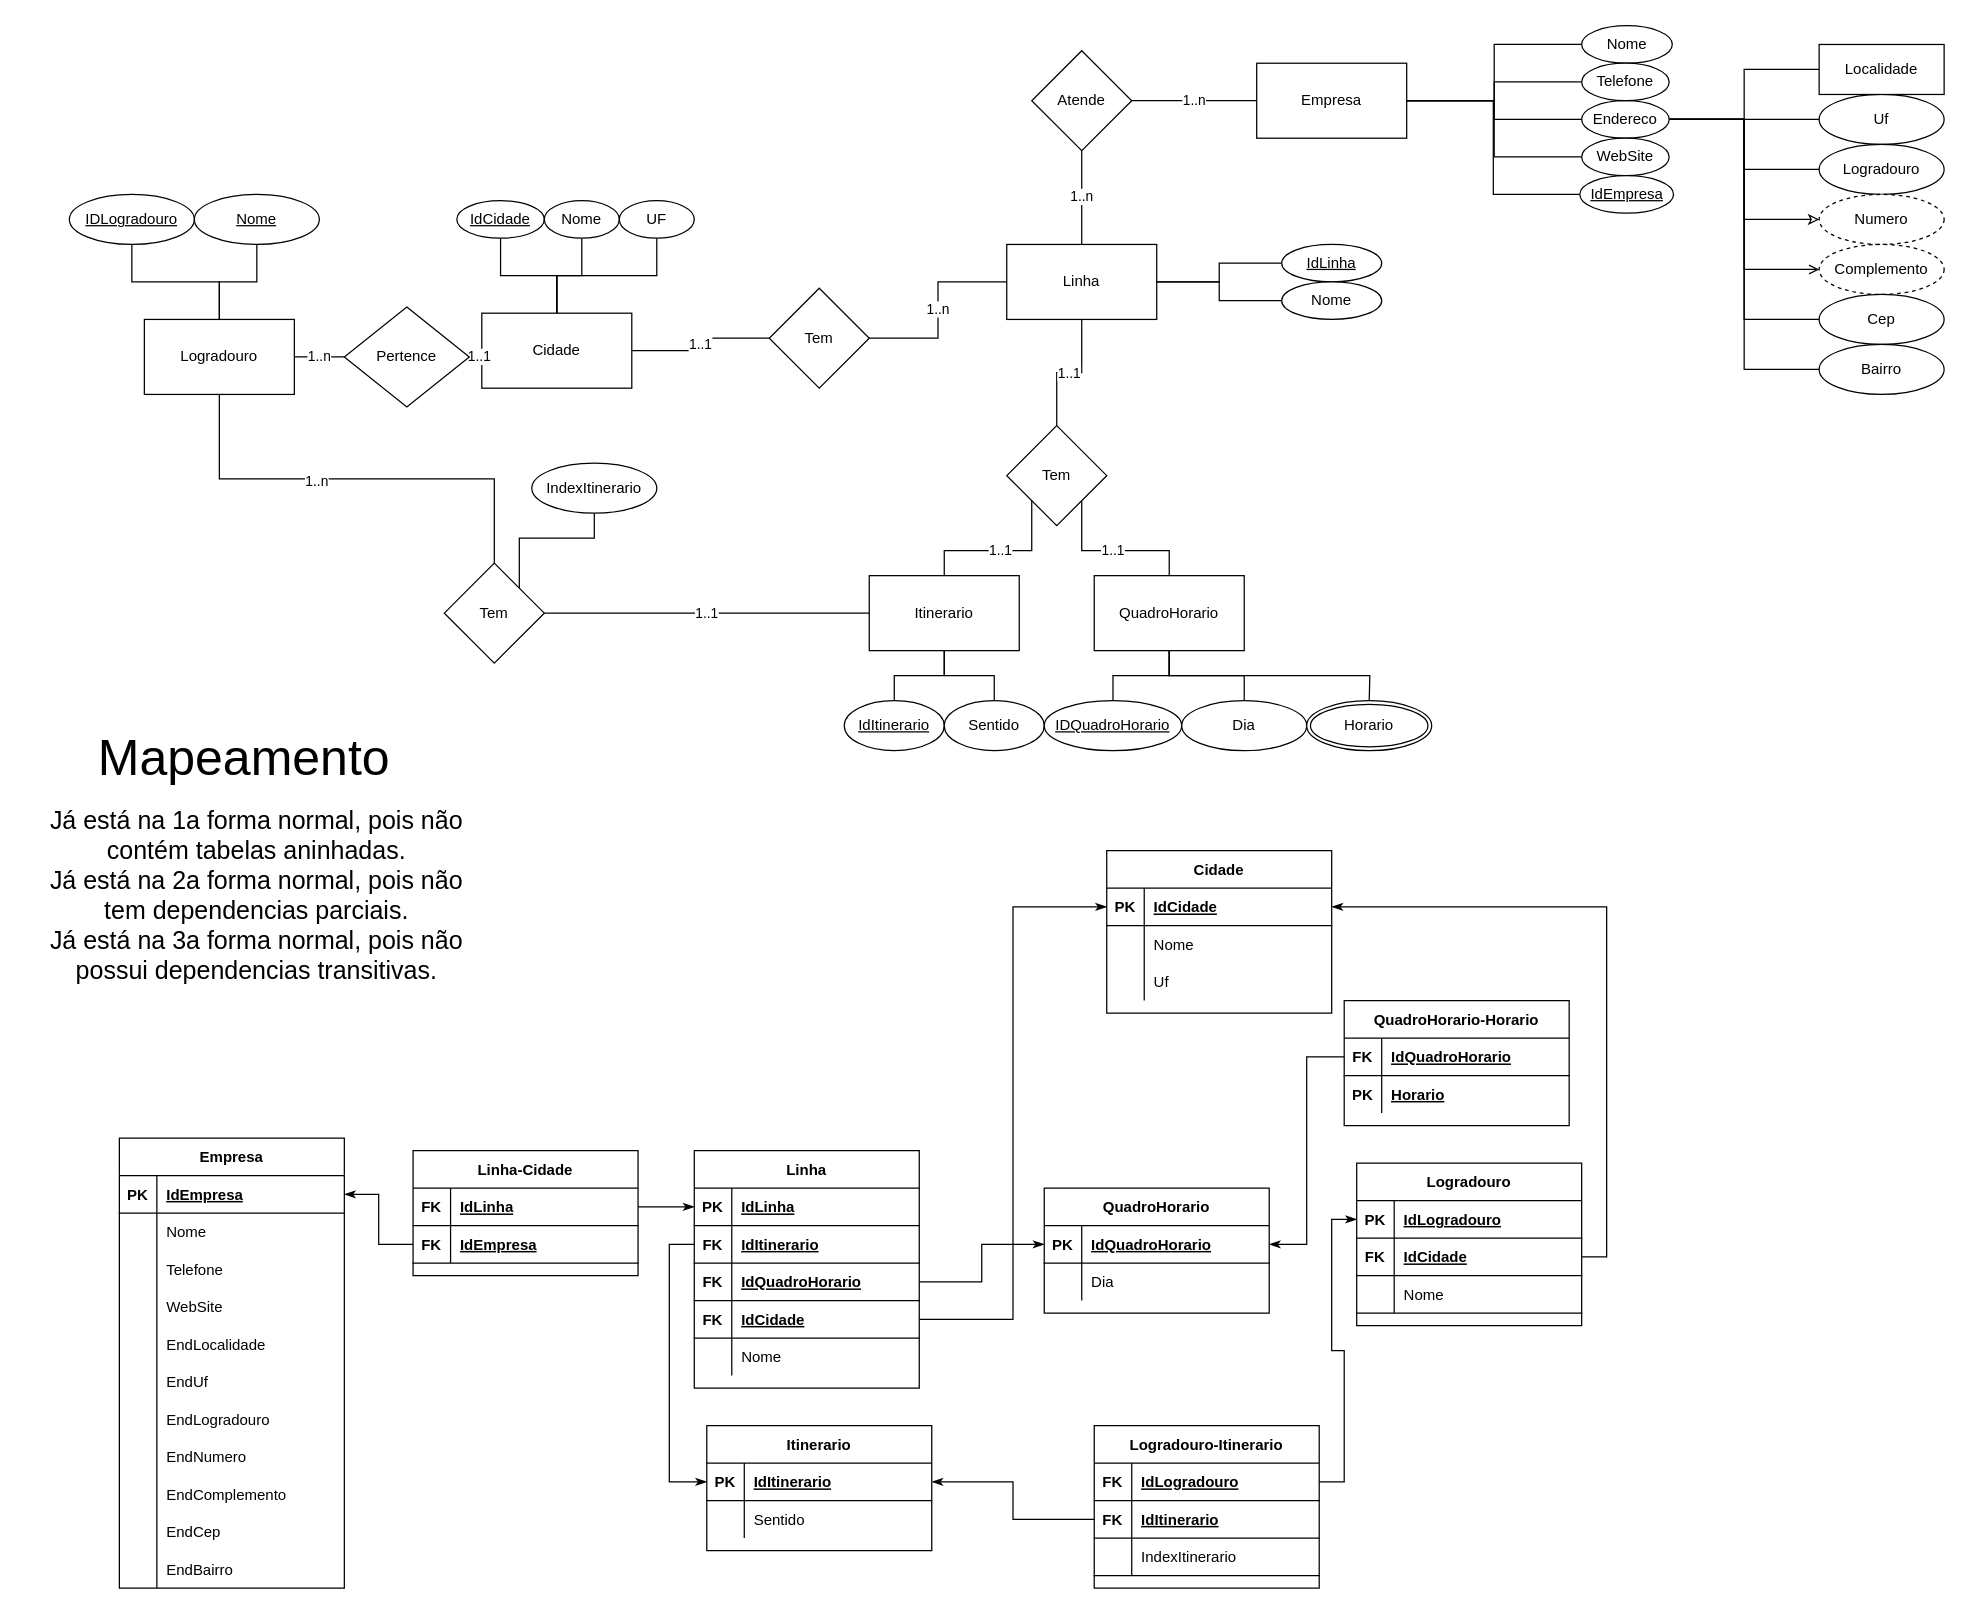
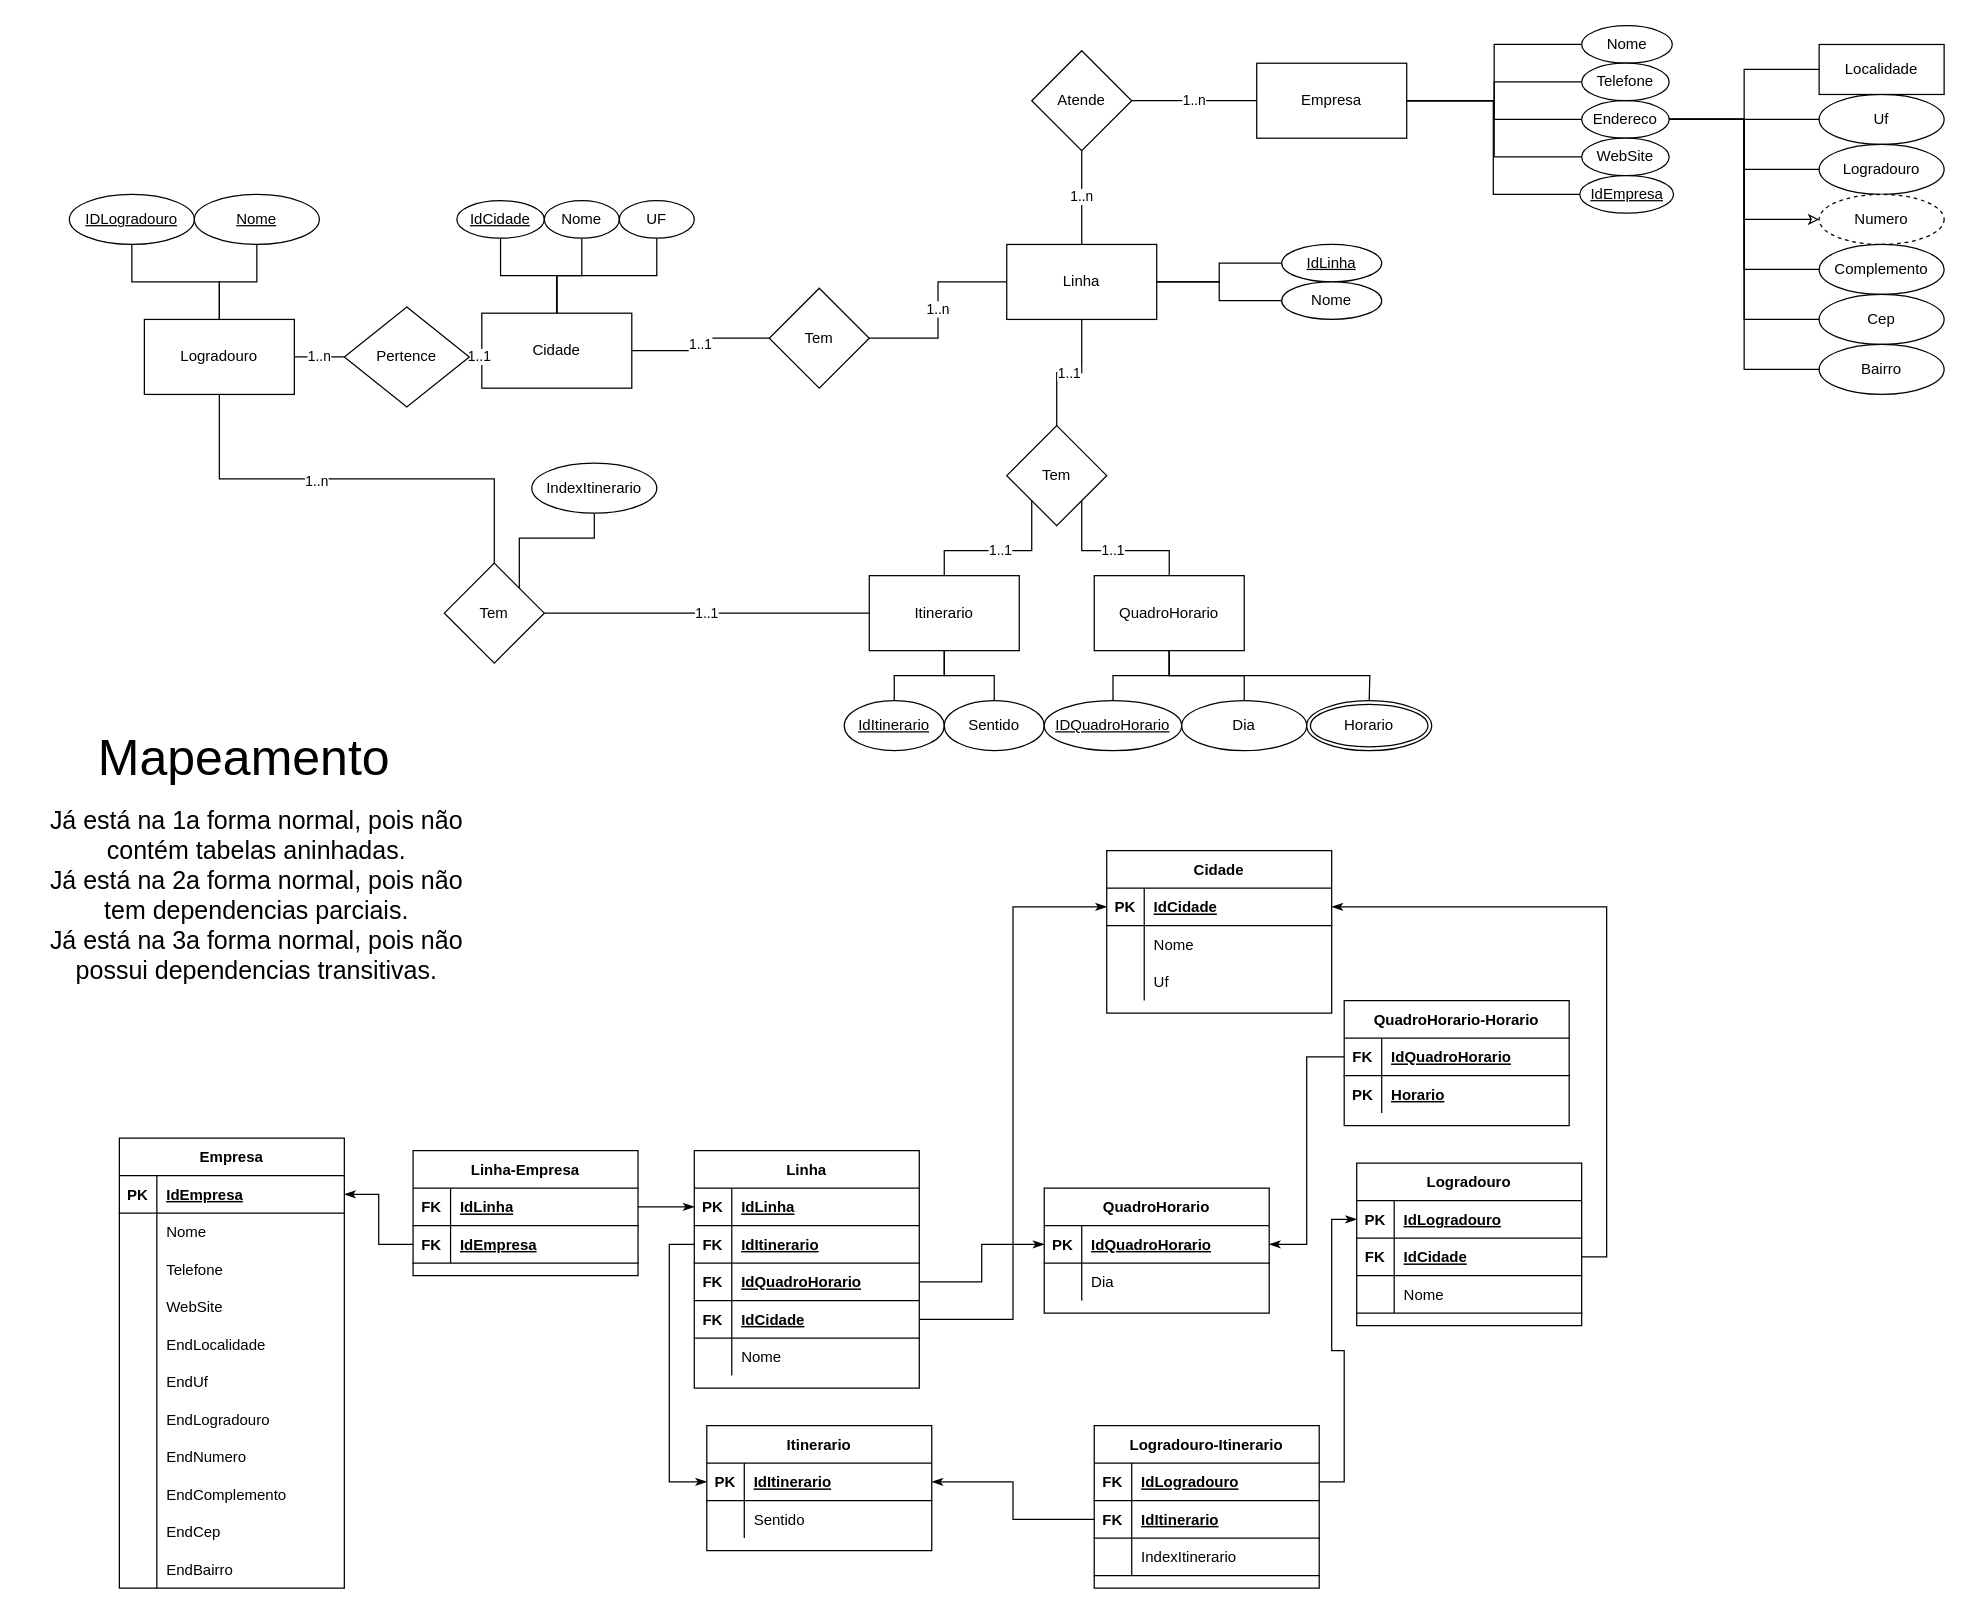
(1813, 269) -> (1814, 269)
(1882, 269) -> (1882, 269)
(525, 1170) -> (525, 1170)
